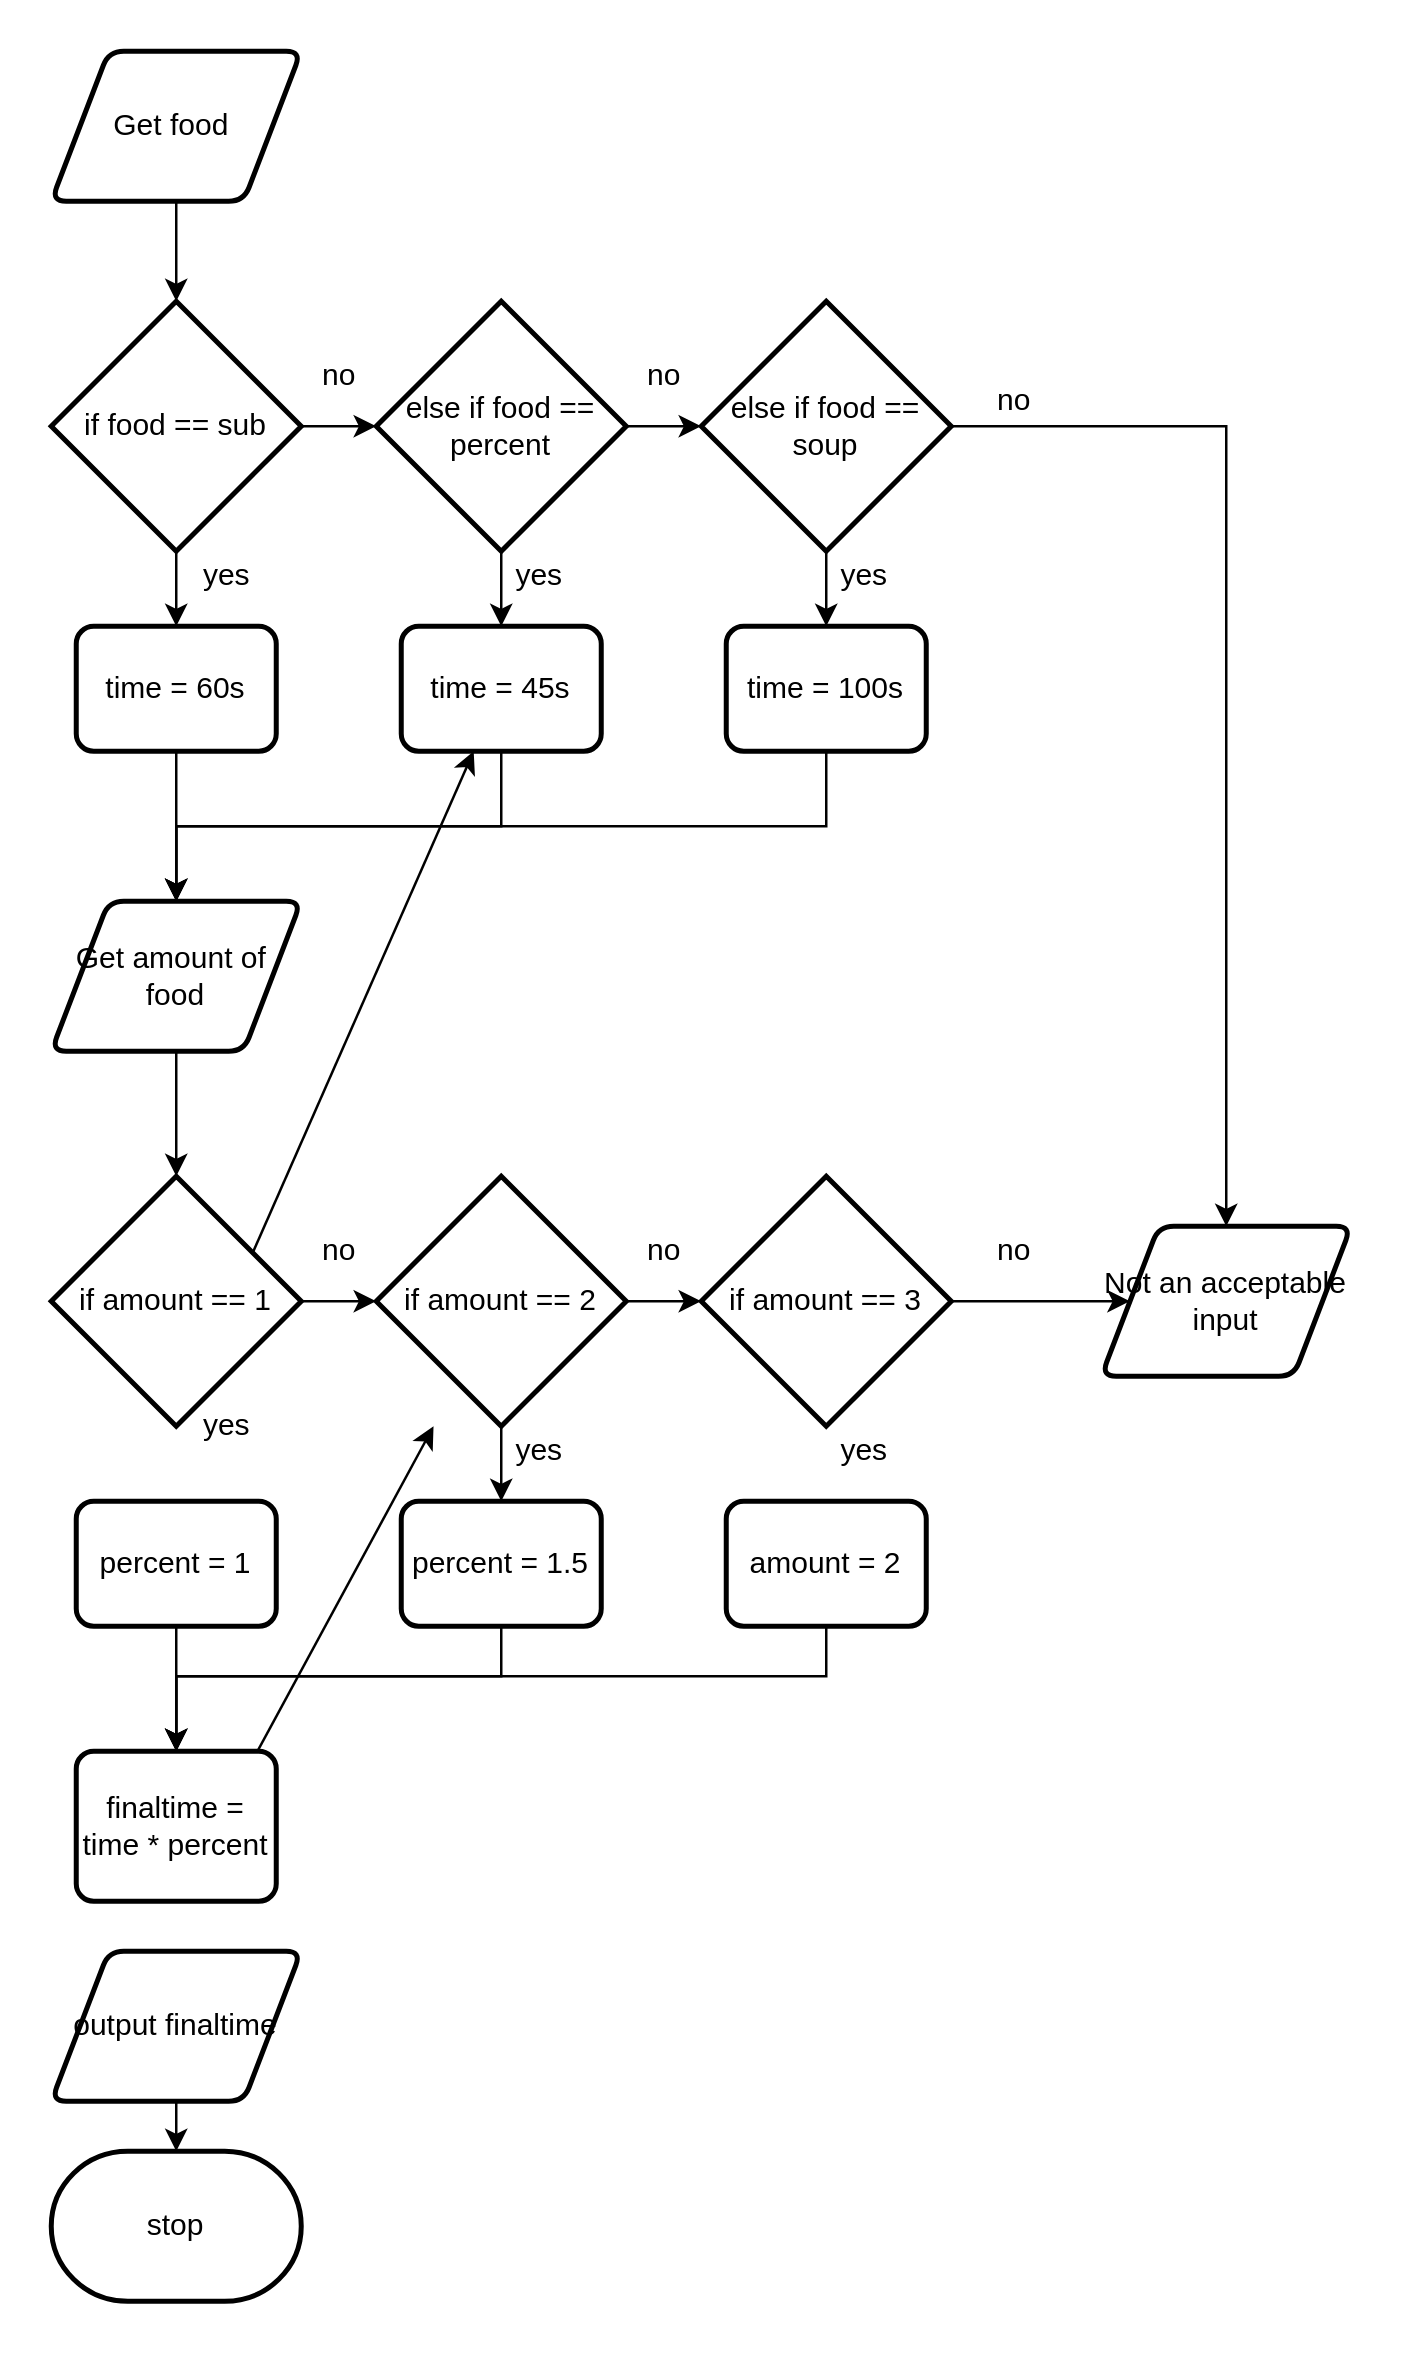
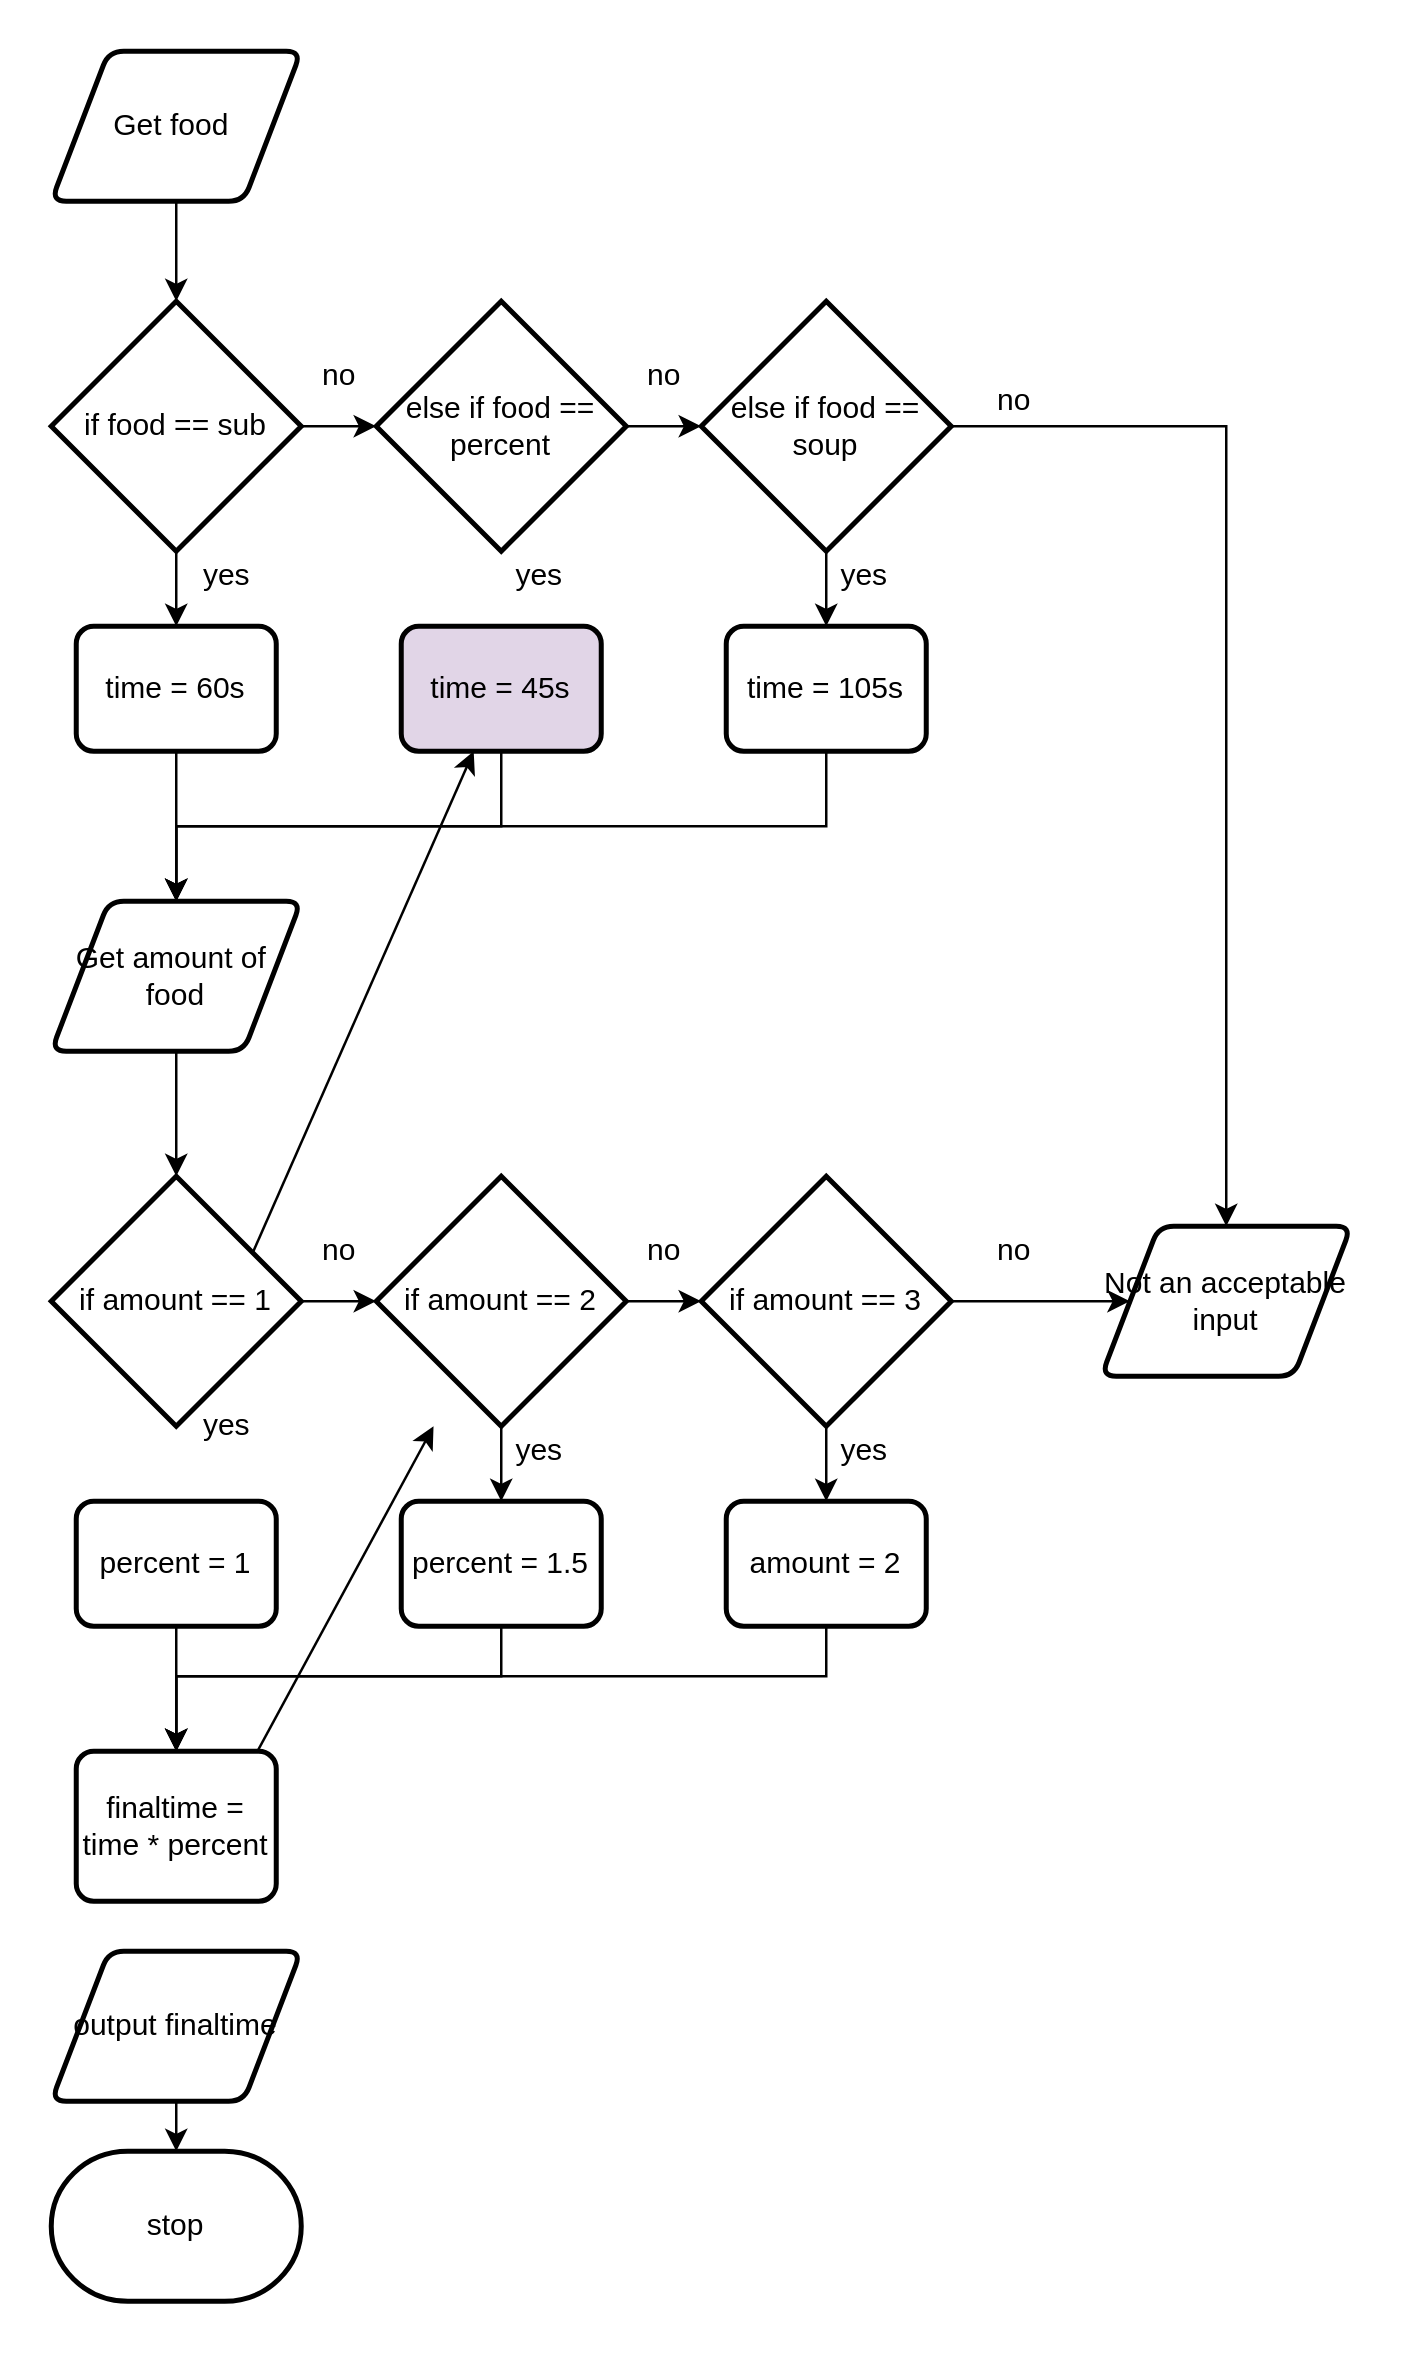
(501, 581) -> none
(501, 689) -> (501, 689)
(826, 689) -> (826, 689)
none -> (826, 1456)
